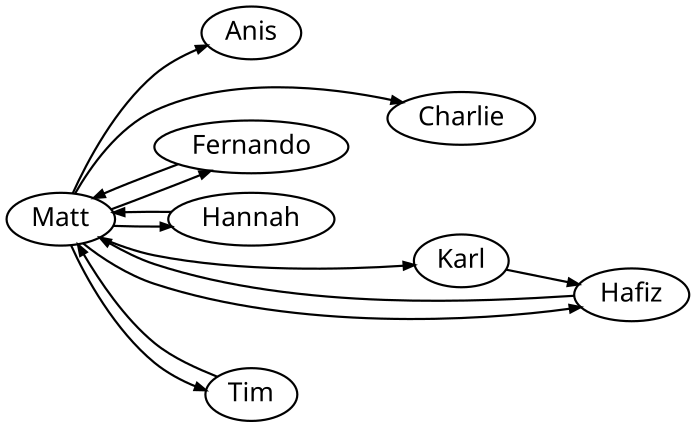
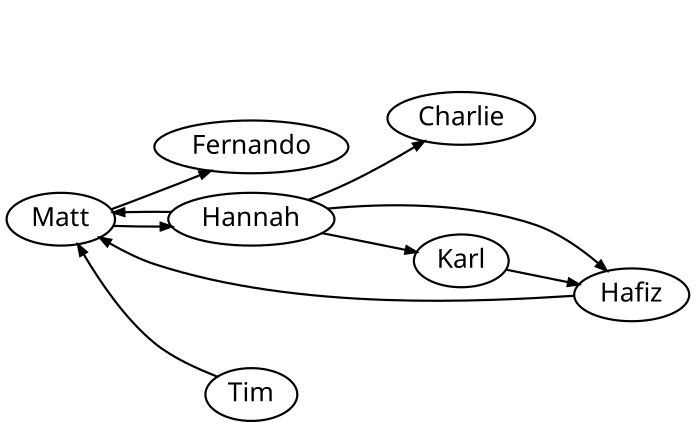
(251, 33) -> none
(214, 93) -> (363, 176)
(141, 179) -> none
(250, 267) -> (364, 242)
(319, 315) -> (469, 210)
(121, 328) -> none
